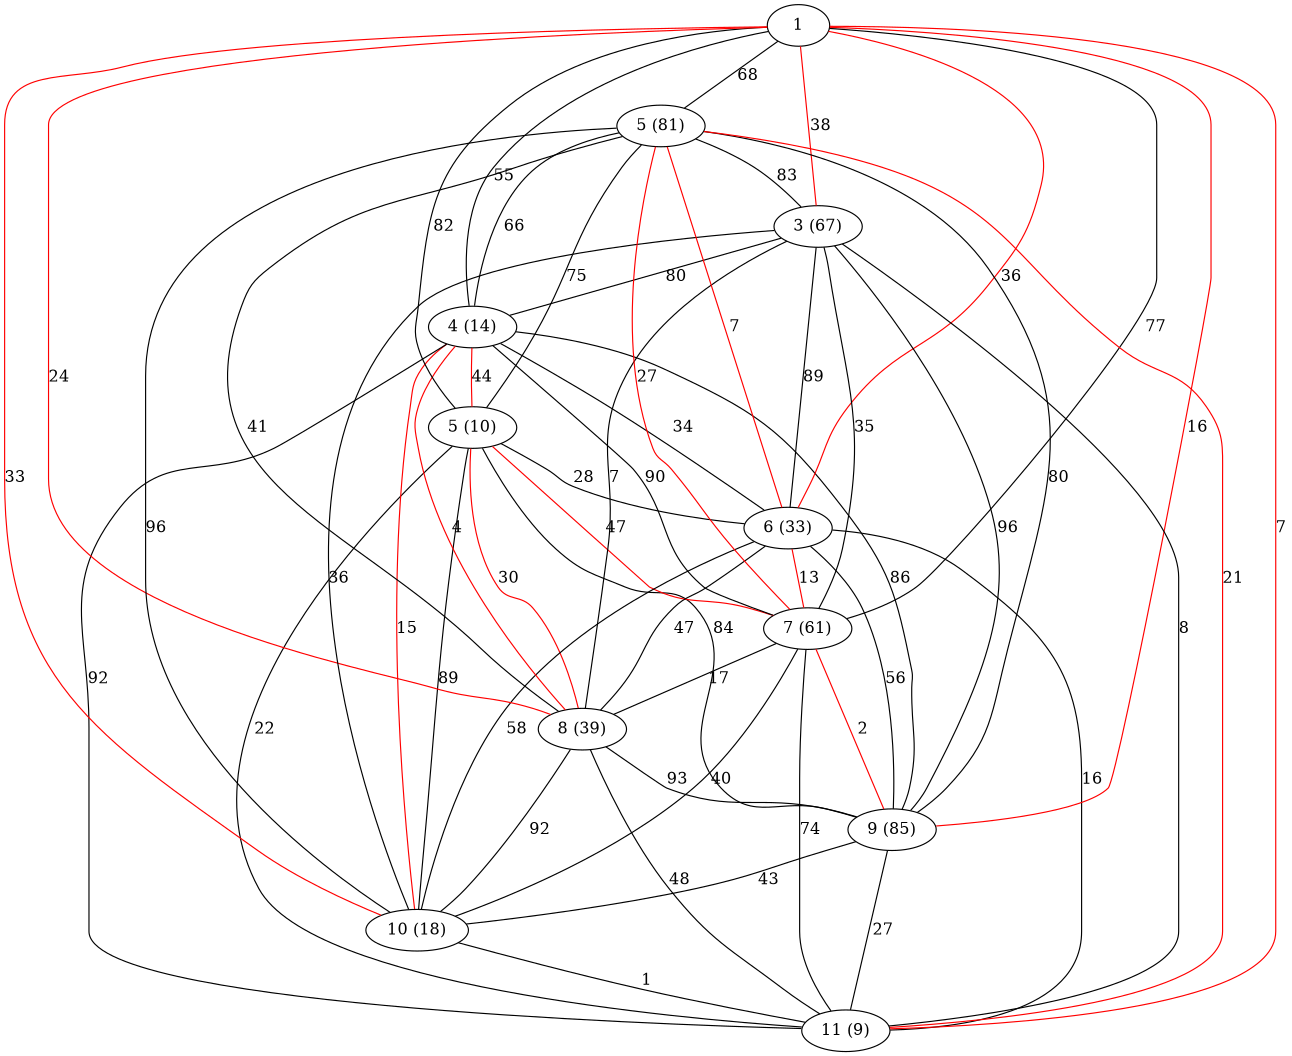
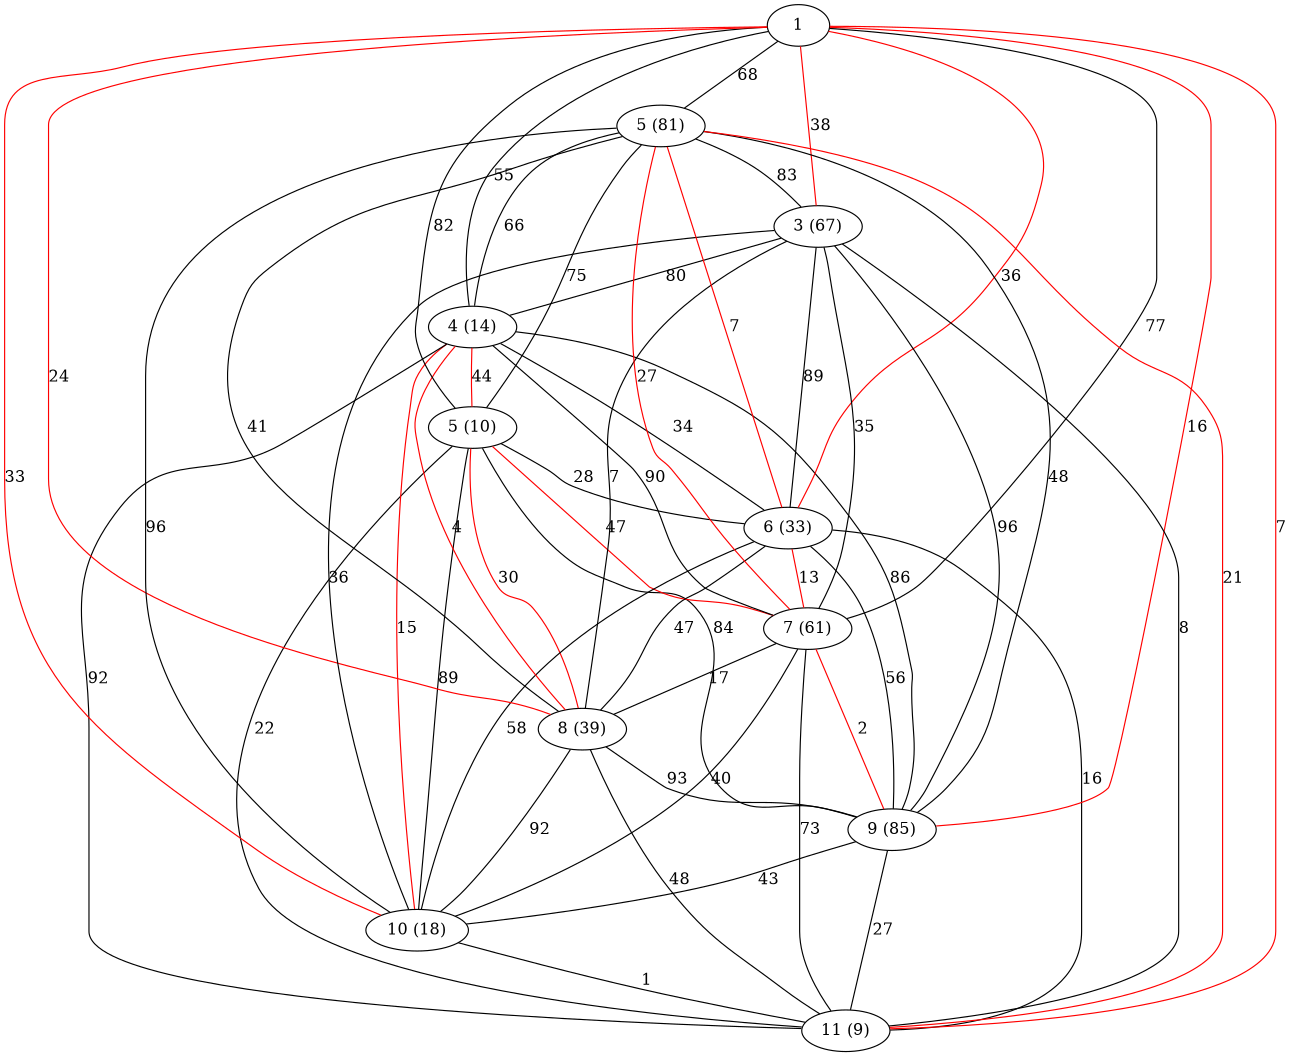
(1059, 478) -> (1059, 478)
(811, 830) -> (811, 830)
